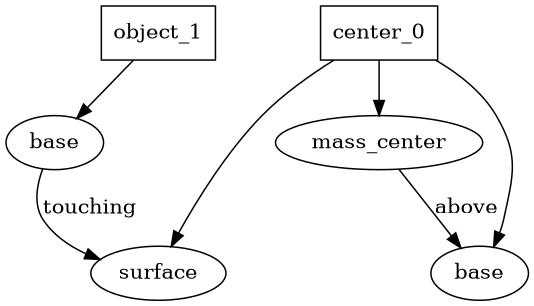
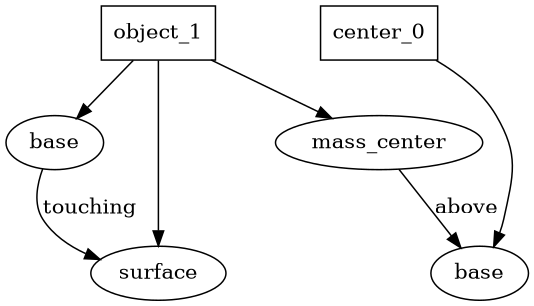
(379, 80) -> (265, 86)
(244, 136) -> (158, 146)
